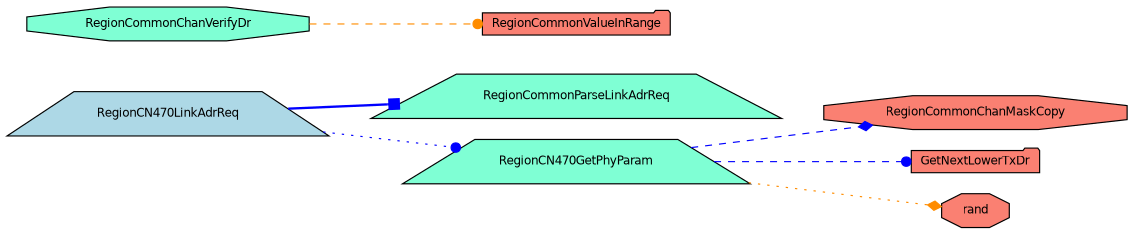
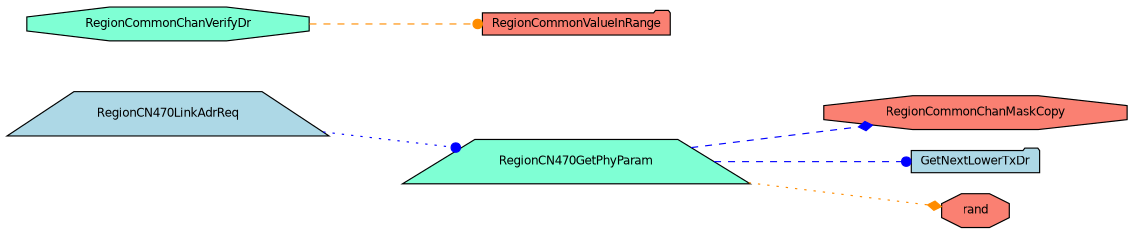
(576, 96) -> none
(975, 162) -> (975, 162)
